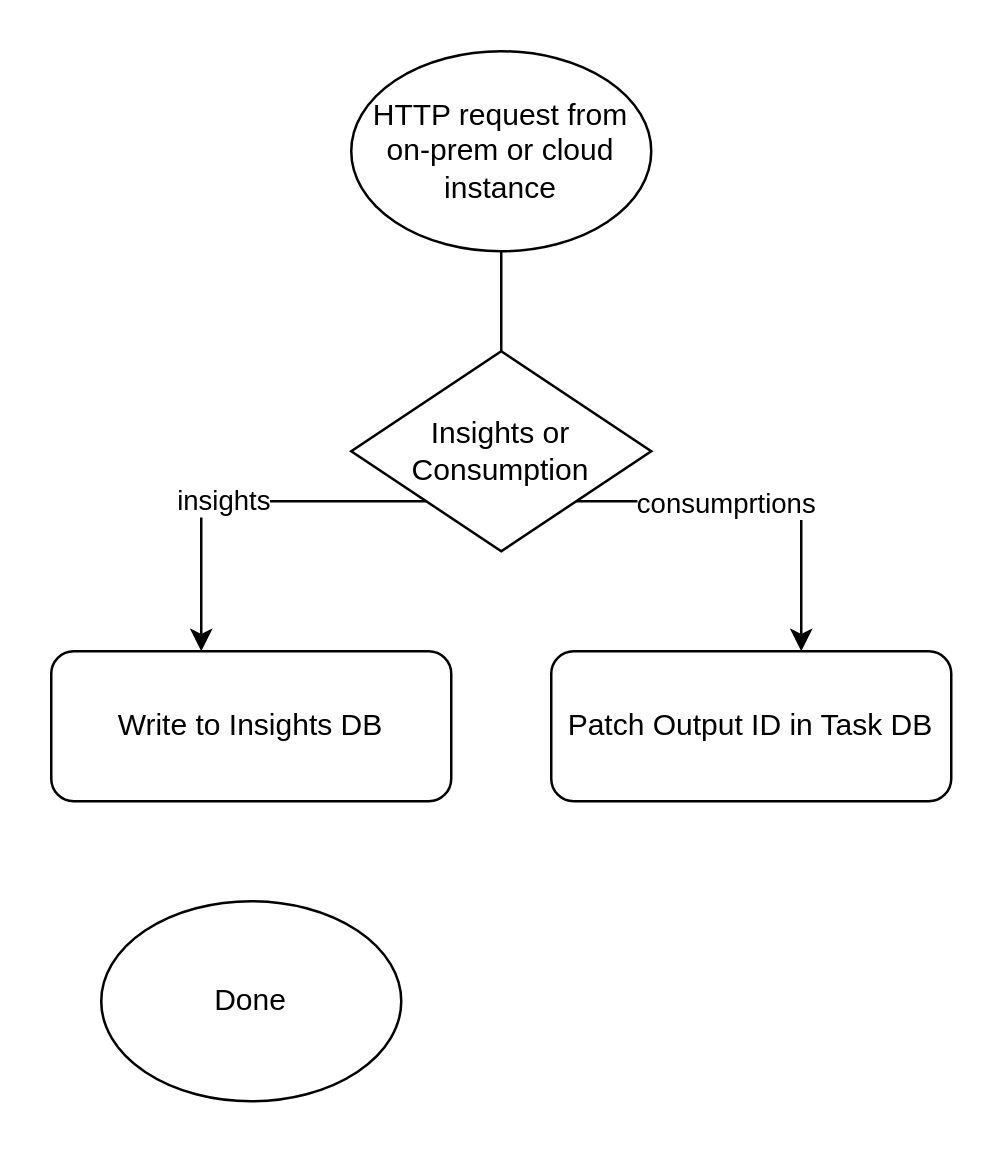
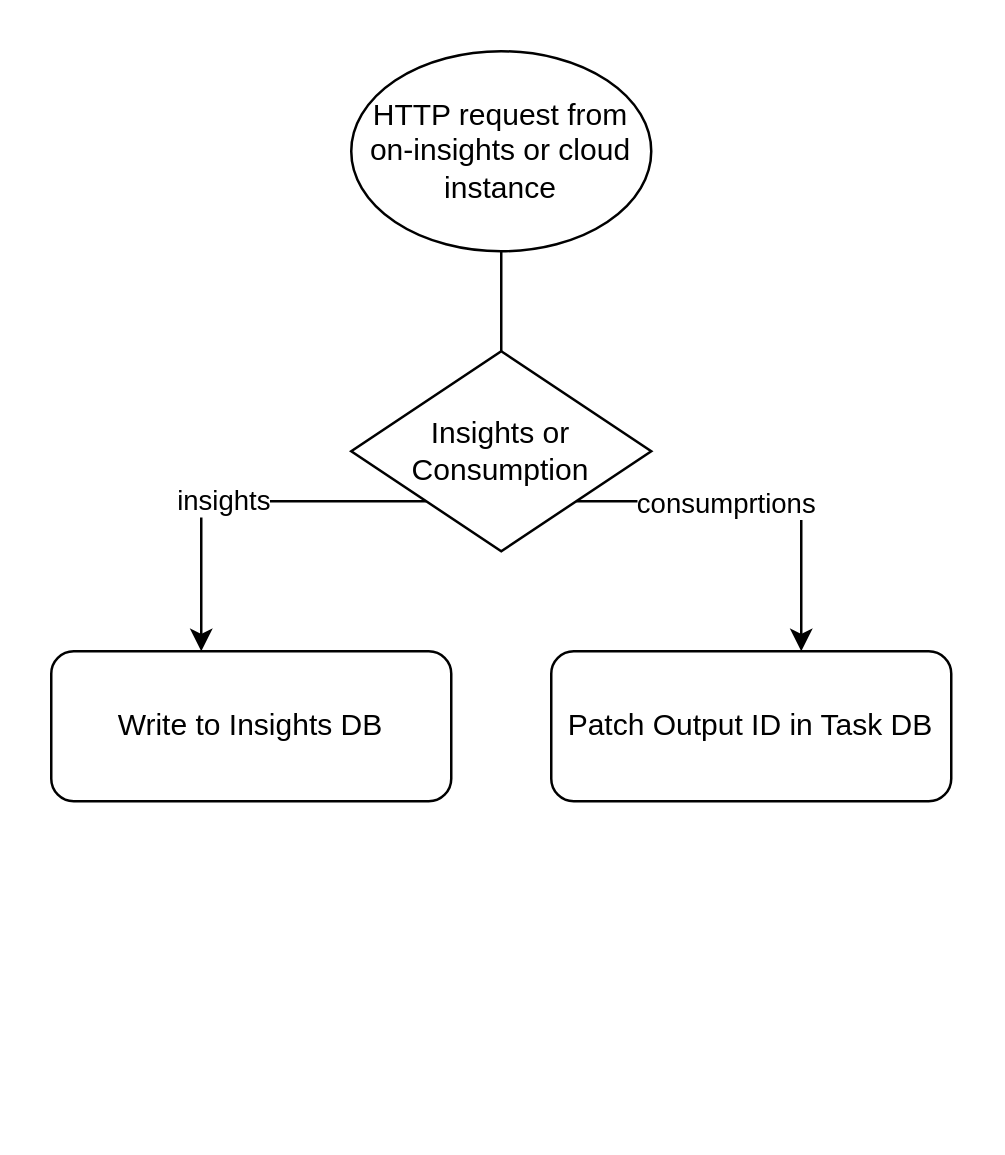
(501, 151) -> (501, 151)
(251, 1001) -> none
